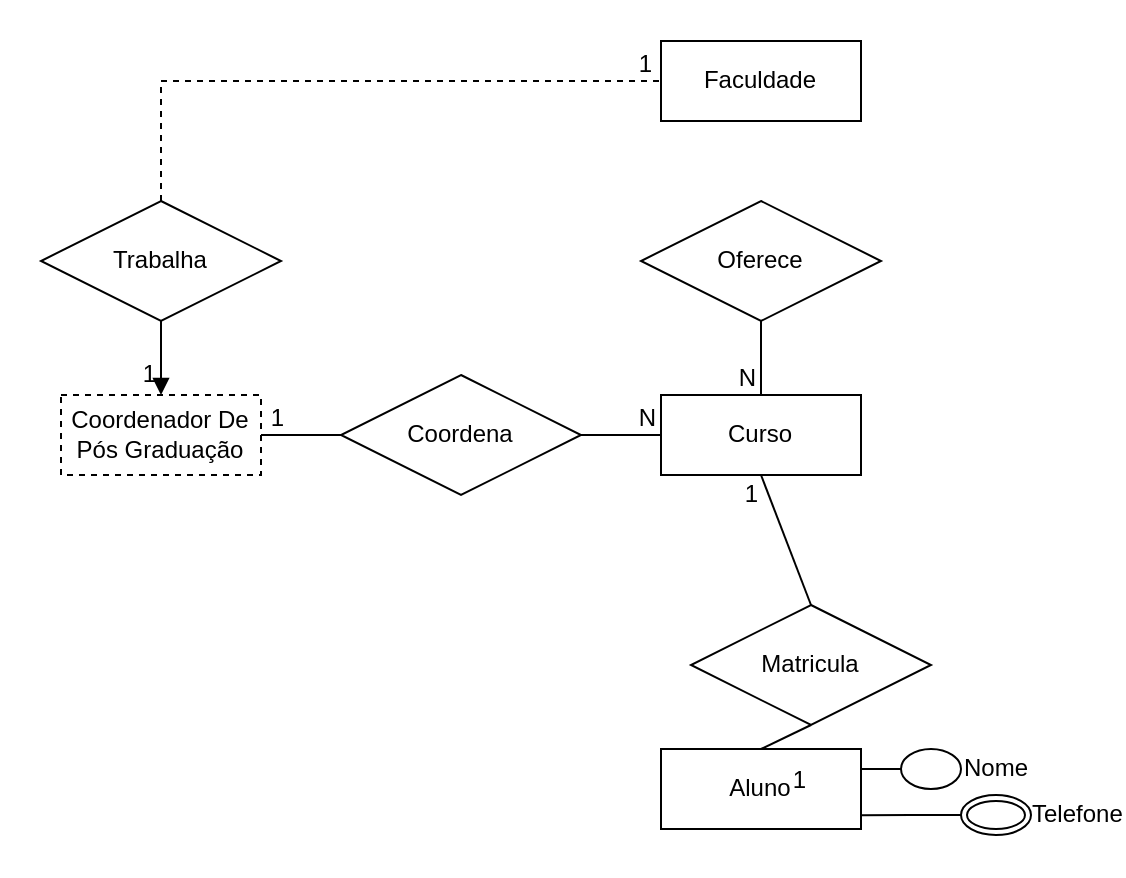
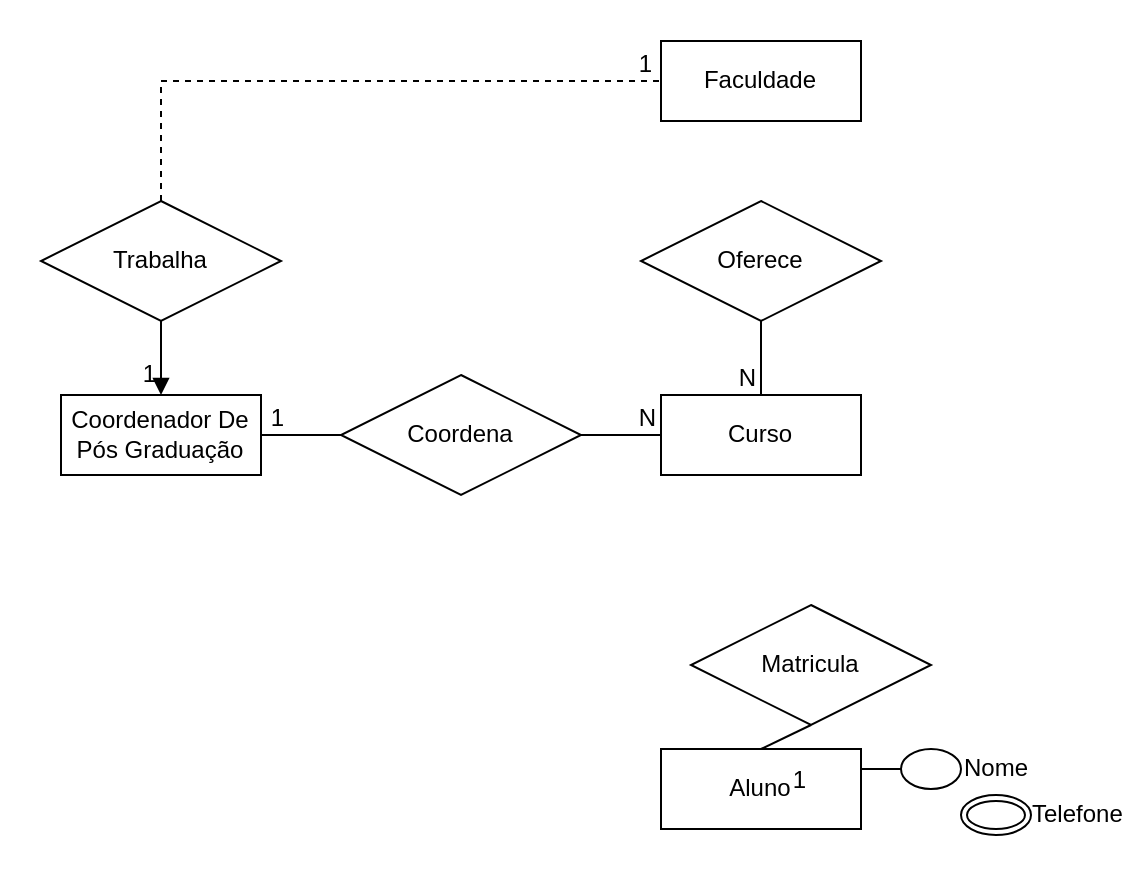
(161, 435) -> (161, 435)
(786, 540) -> none
(911, 815) -> none
